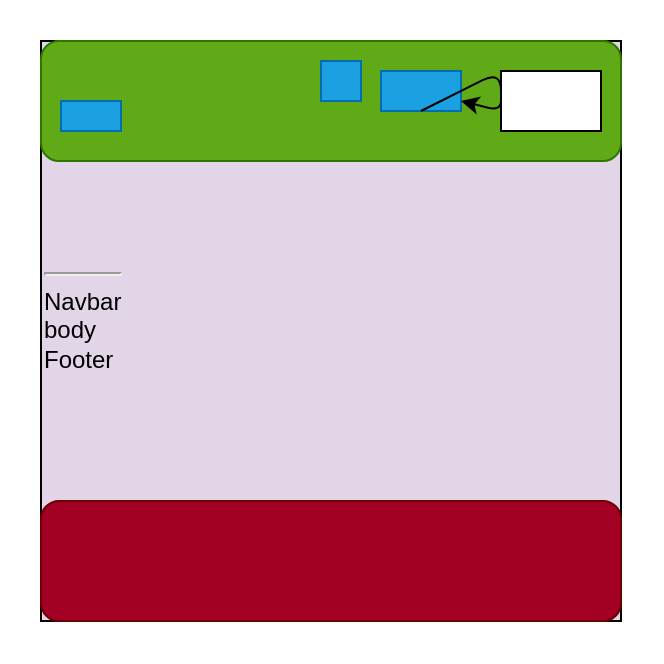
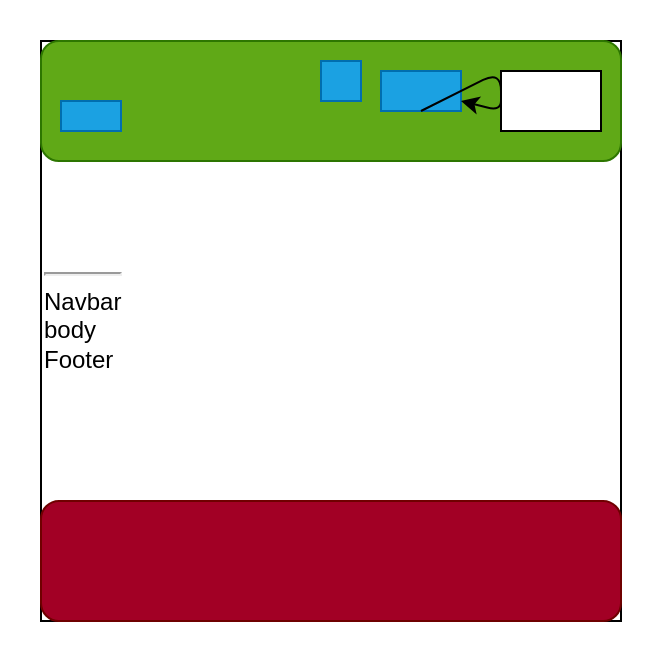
(331, 331) -> (331, 331)
